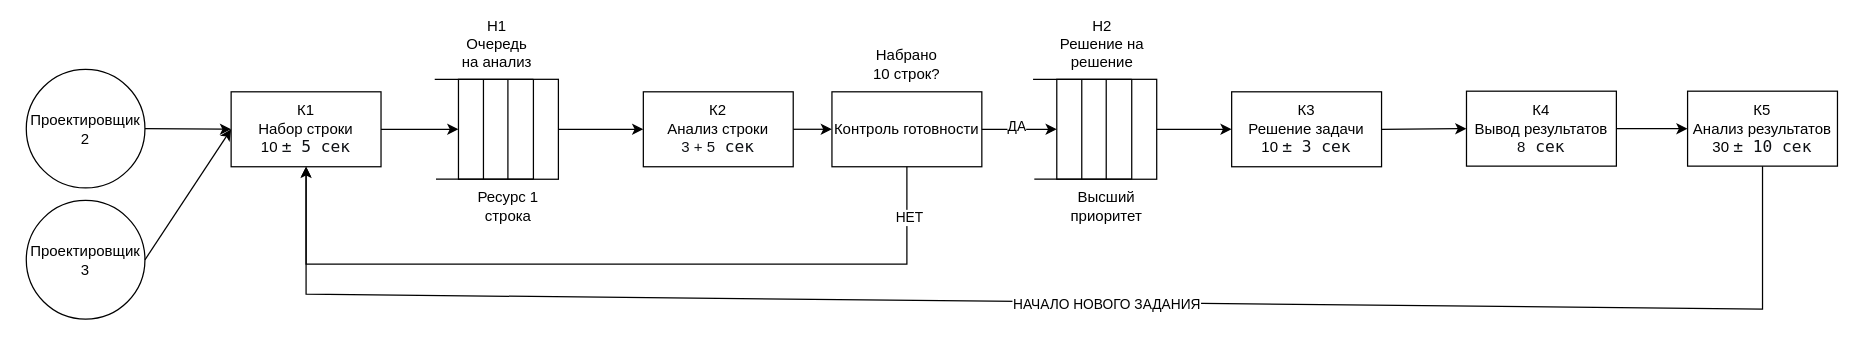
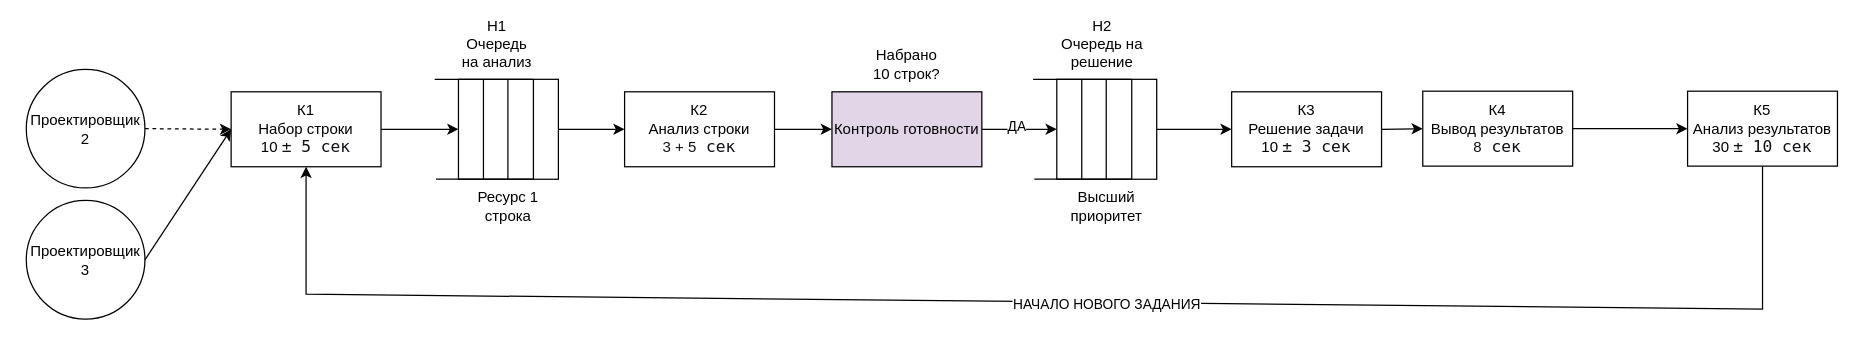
(1103, 44) -> (1103, 44)
(184, 129) -> (184, 129)
(718, 129) -> (699, 129)
(907, 129) -> (907, 129)
(1542, 129) -> (1498, 129)
(655, 264) -> none
(306, 266) -> (306, 266)
